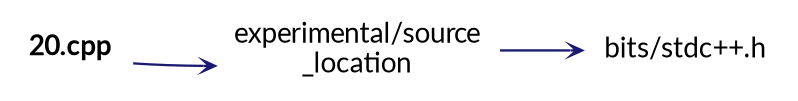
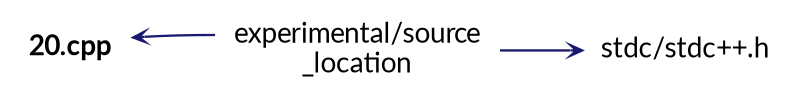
(686, 50) -> (686, 50)
(168, 65) -> (180, 35)
